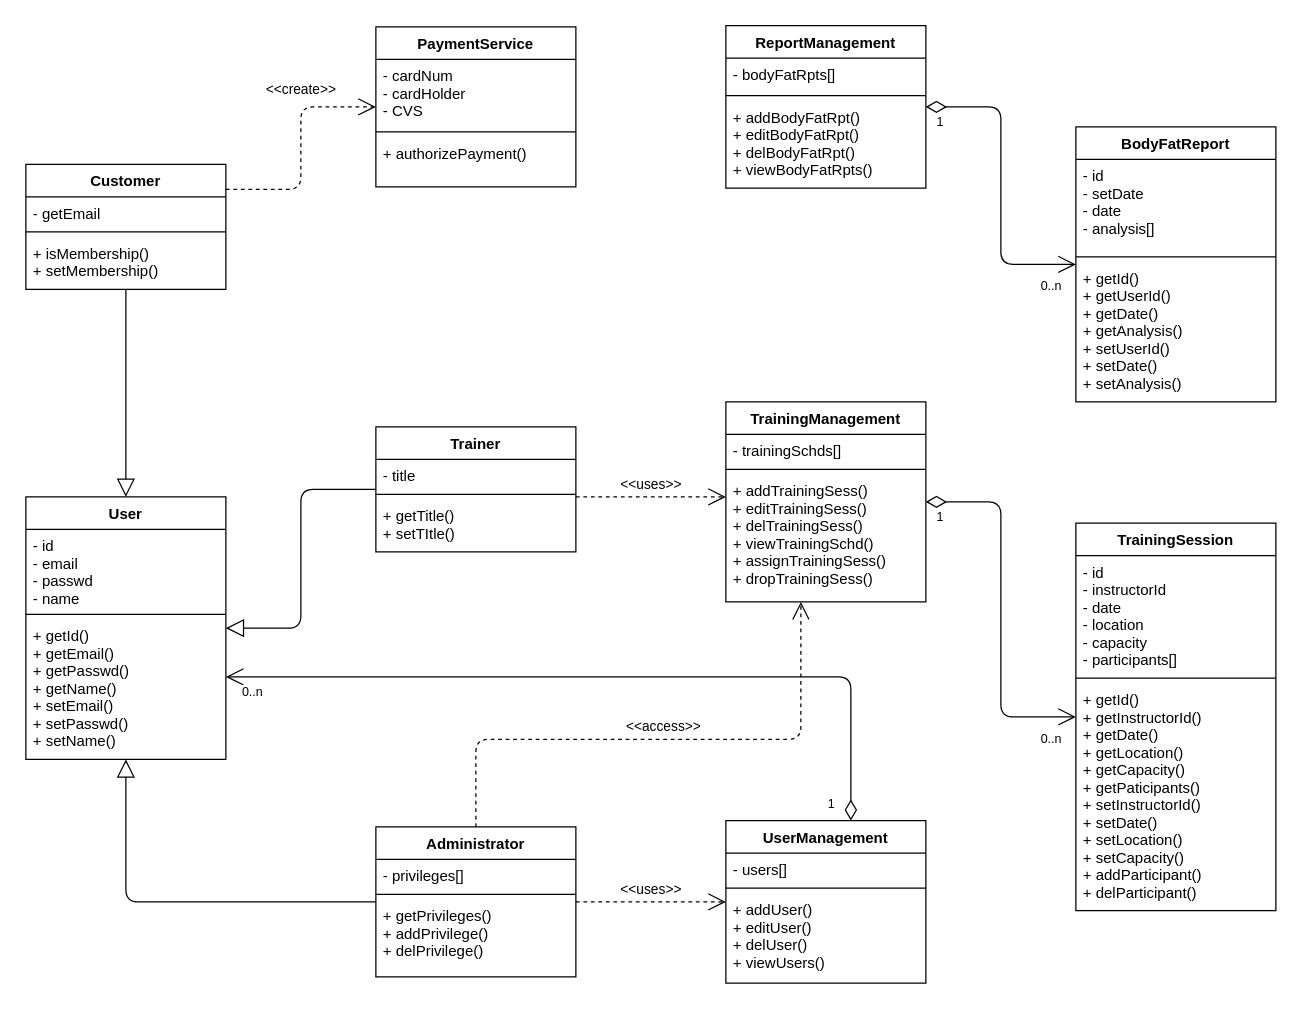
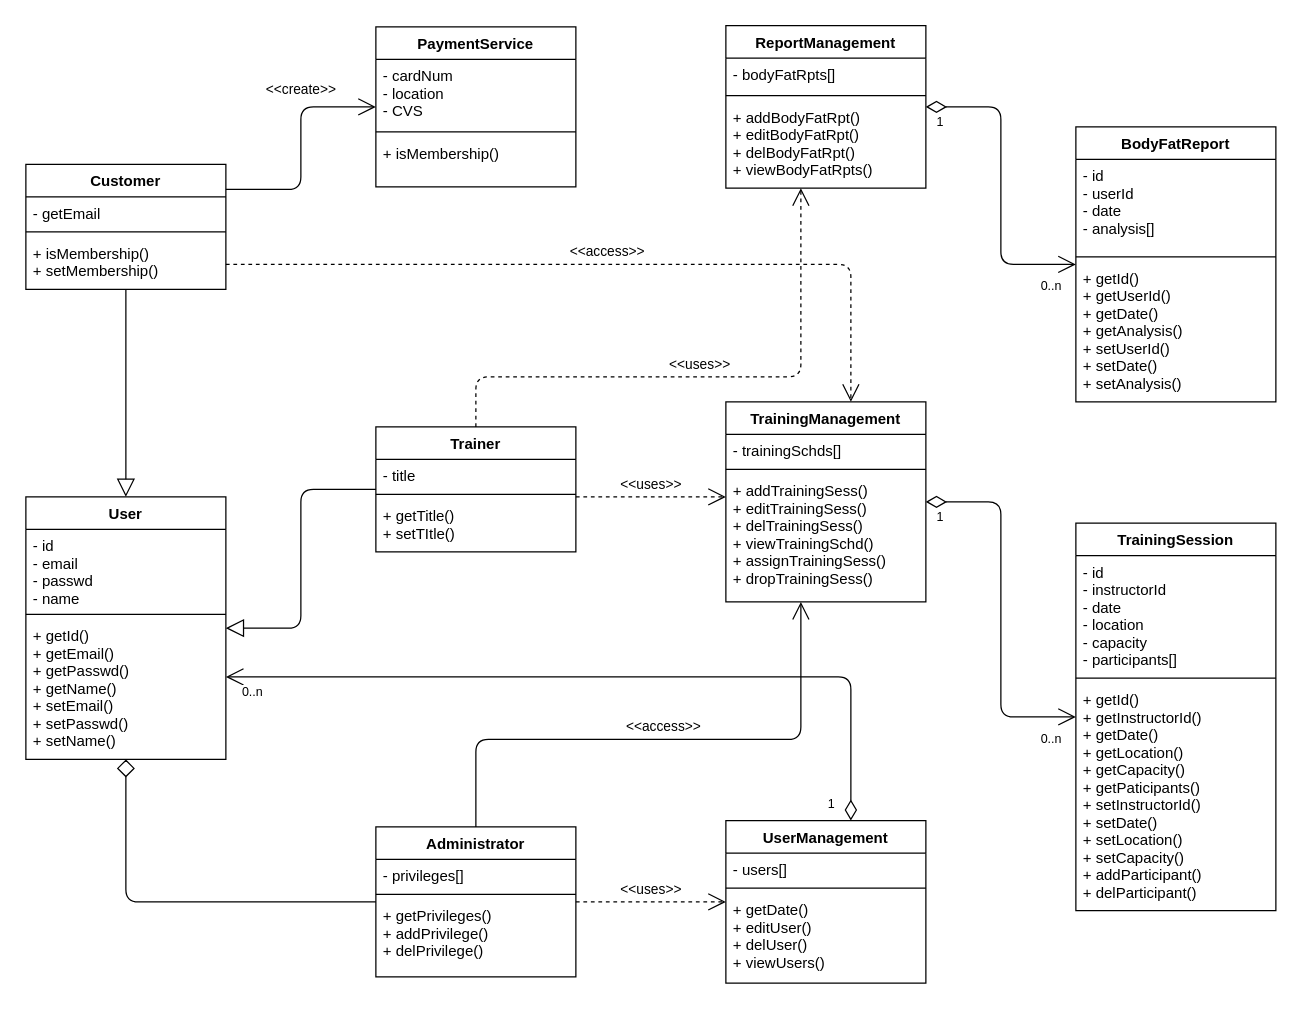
(418, 76) -> (418, 76)
(301, 150) -> (301, 150)
(463, 154) -> (444, 154)
(1095, 176) -> (1095, 176)
none -> (600, 264)
none -> (706, 377)
(661, 739) -> (661, 739)
(126, 778) -> (126, 778)
(777, 910) -> (777, 910)
